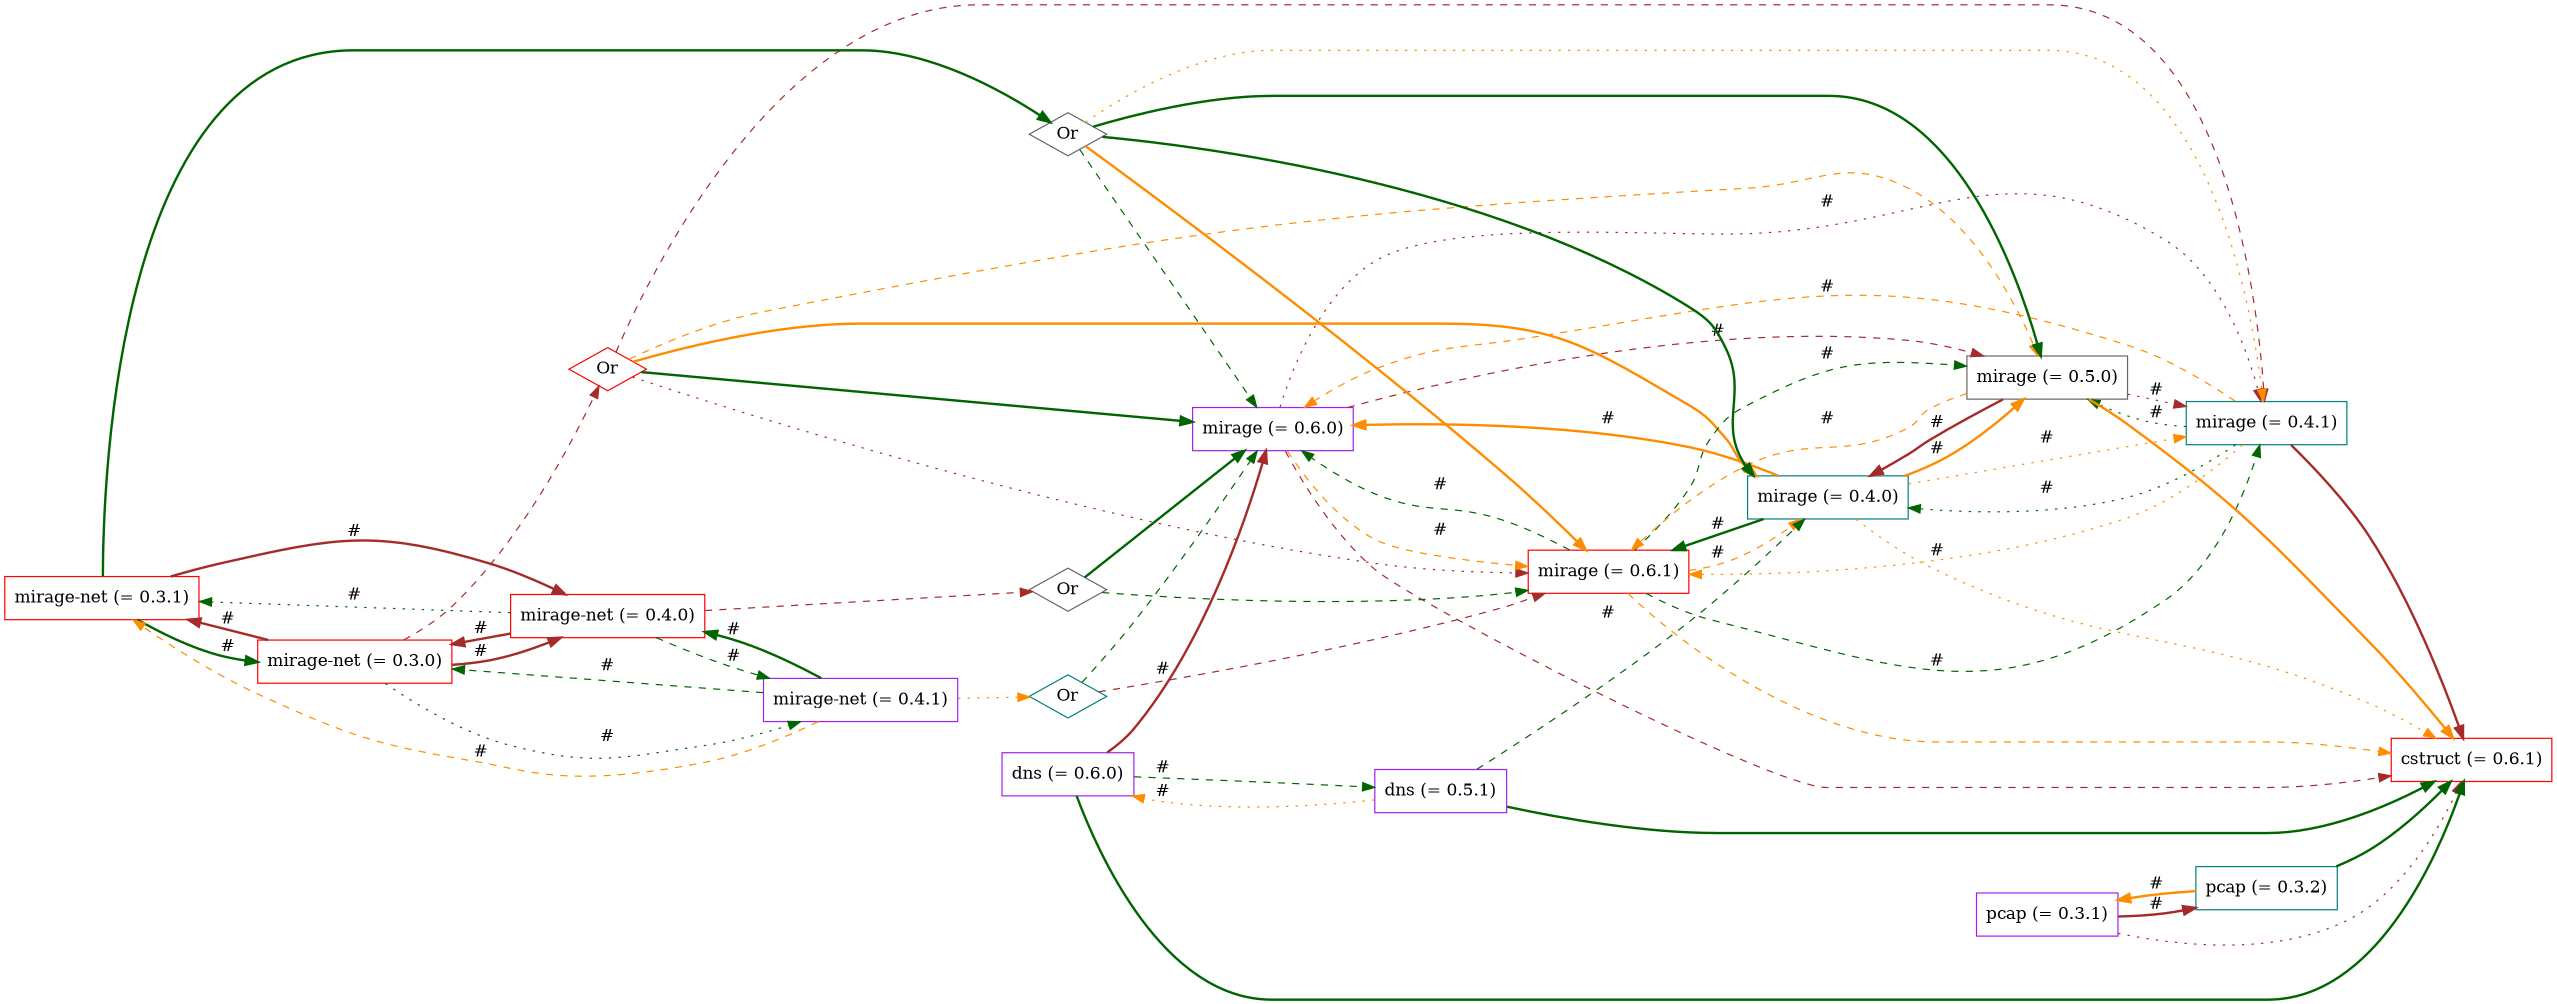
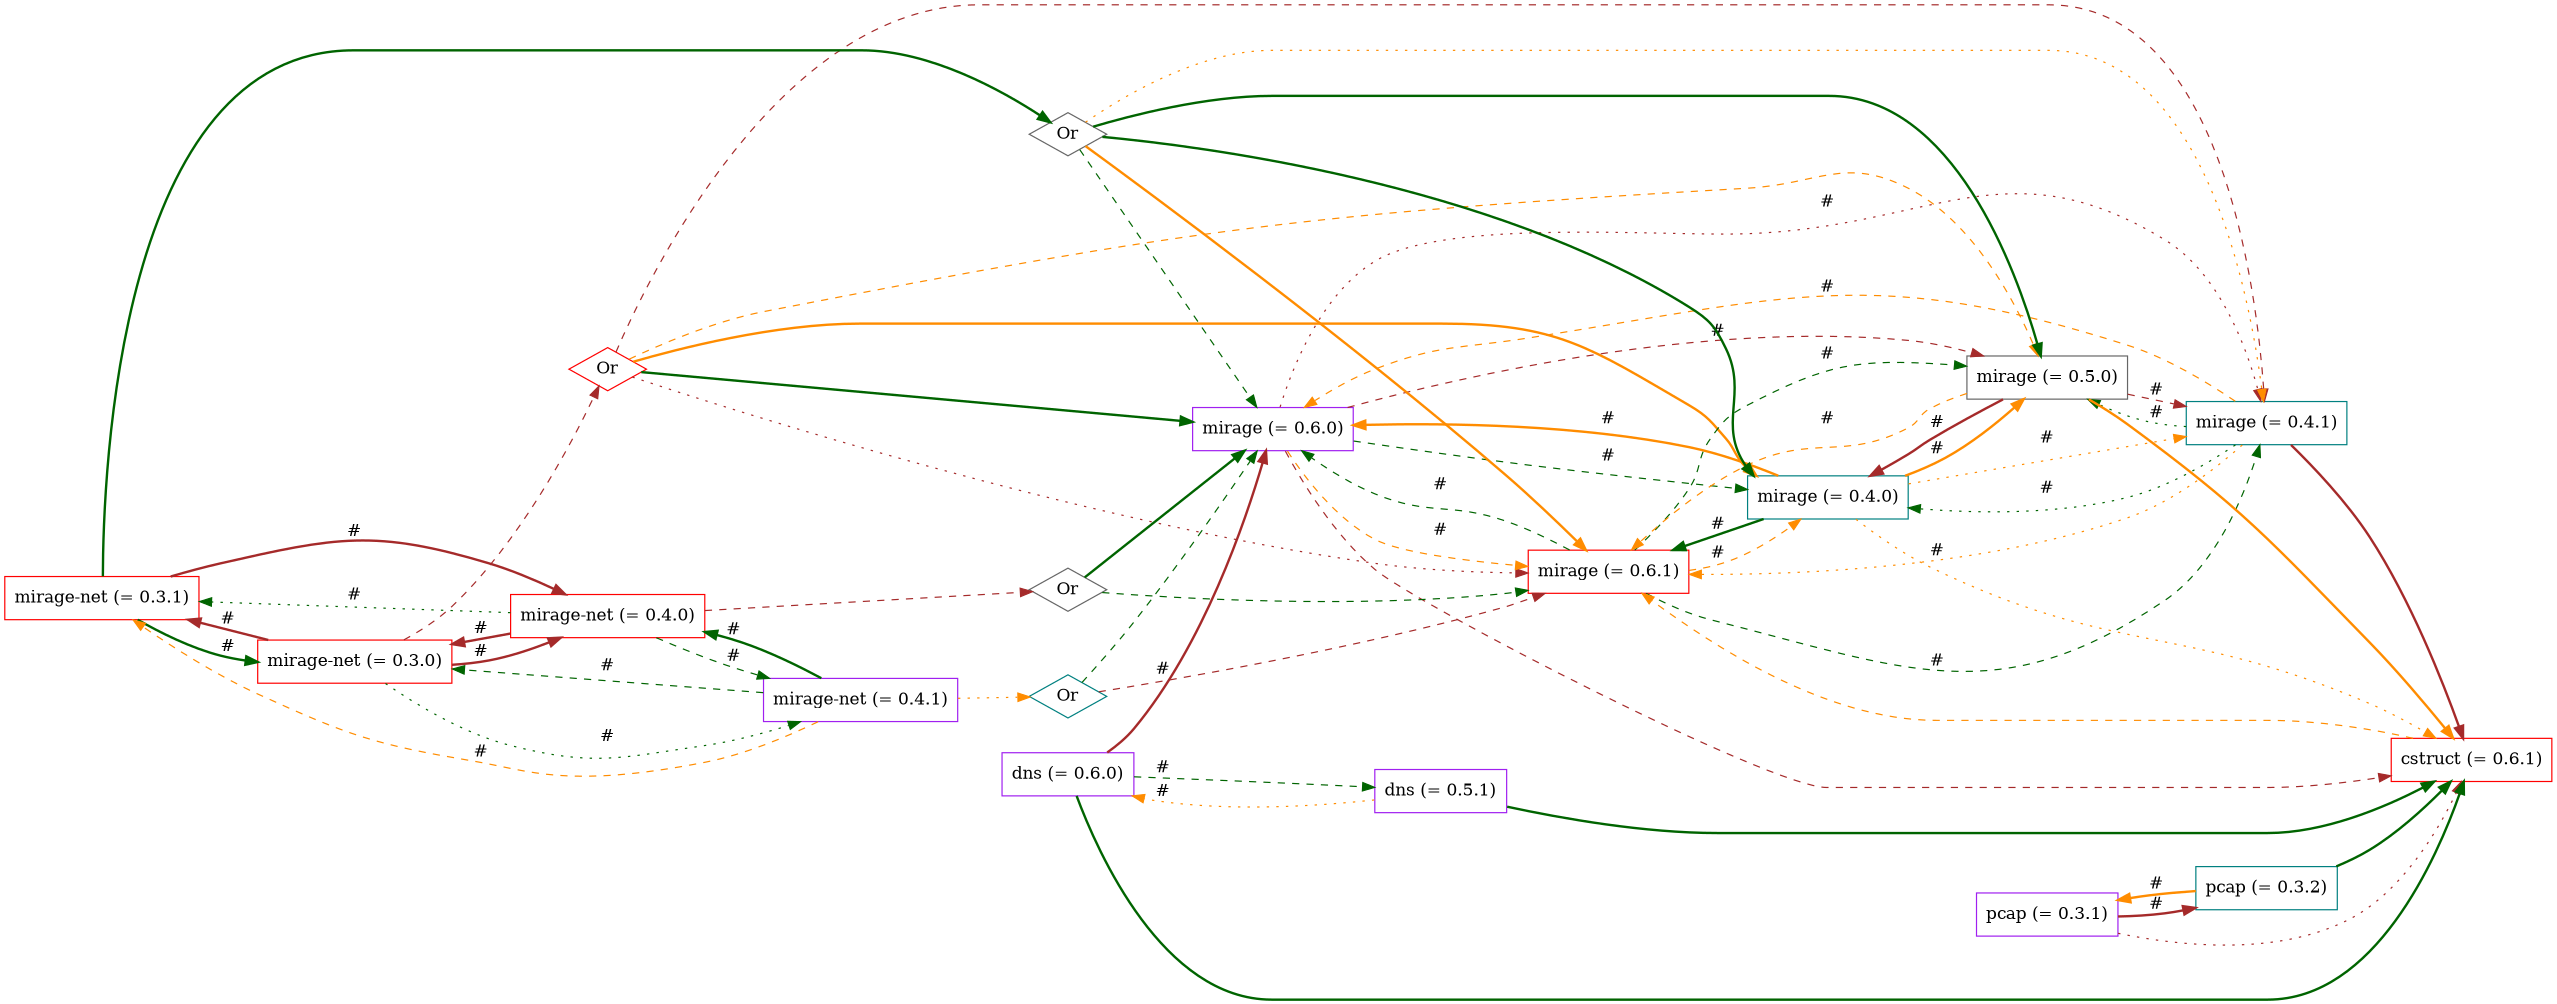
(2151, 399) -> (2151, 399)
(1643, 657) -> (1544, 467)
(1983, 742) -> (2019, 720)
